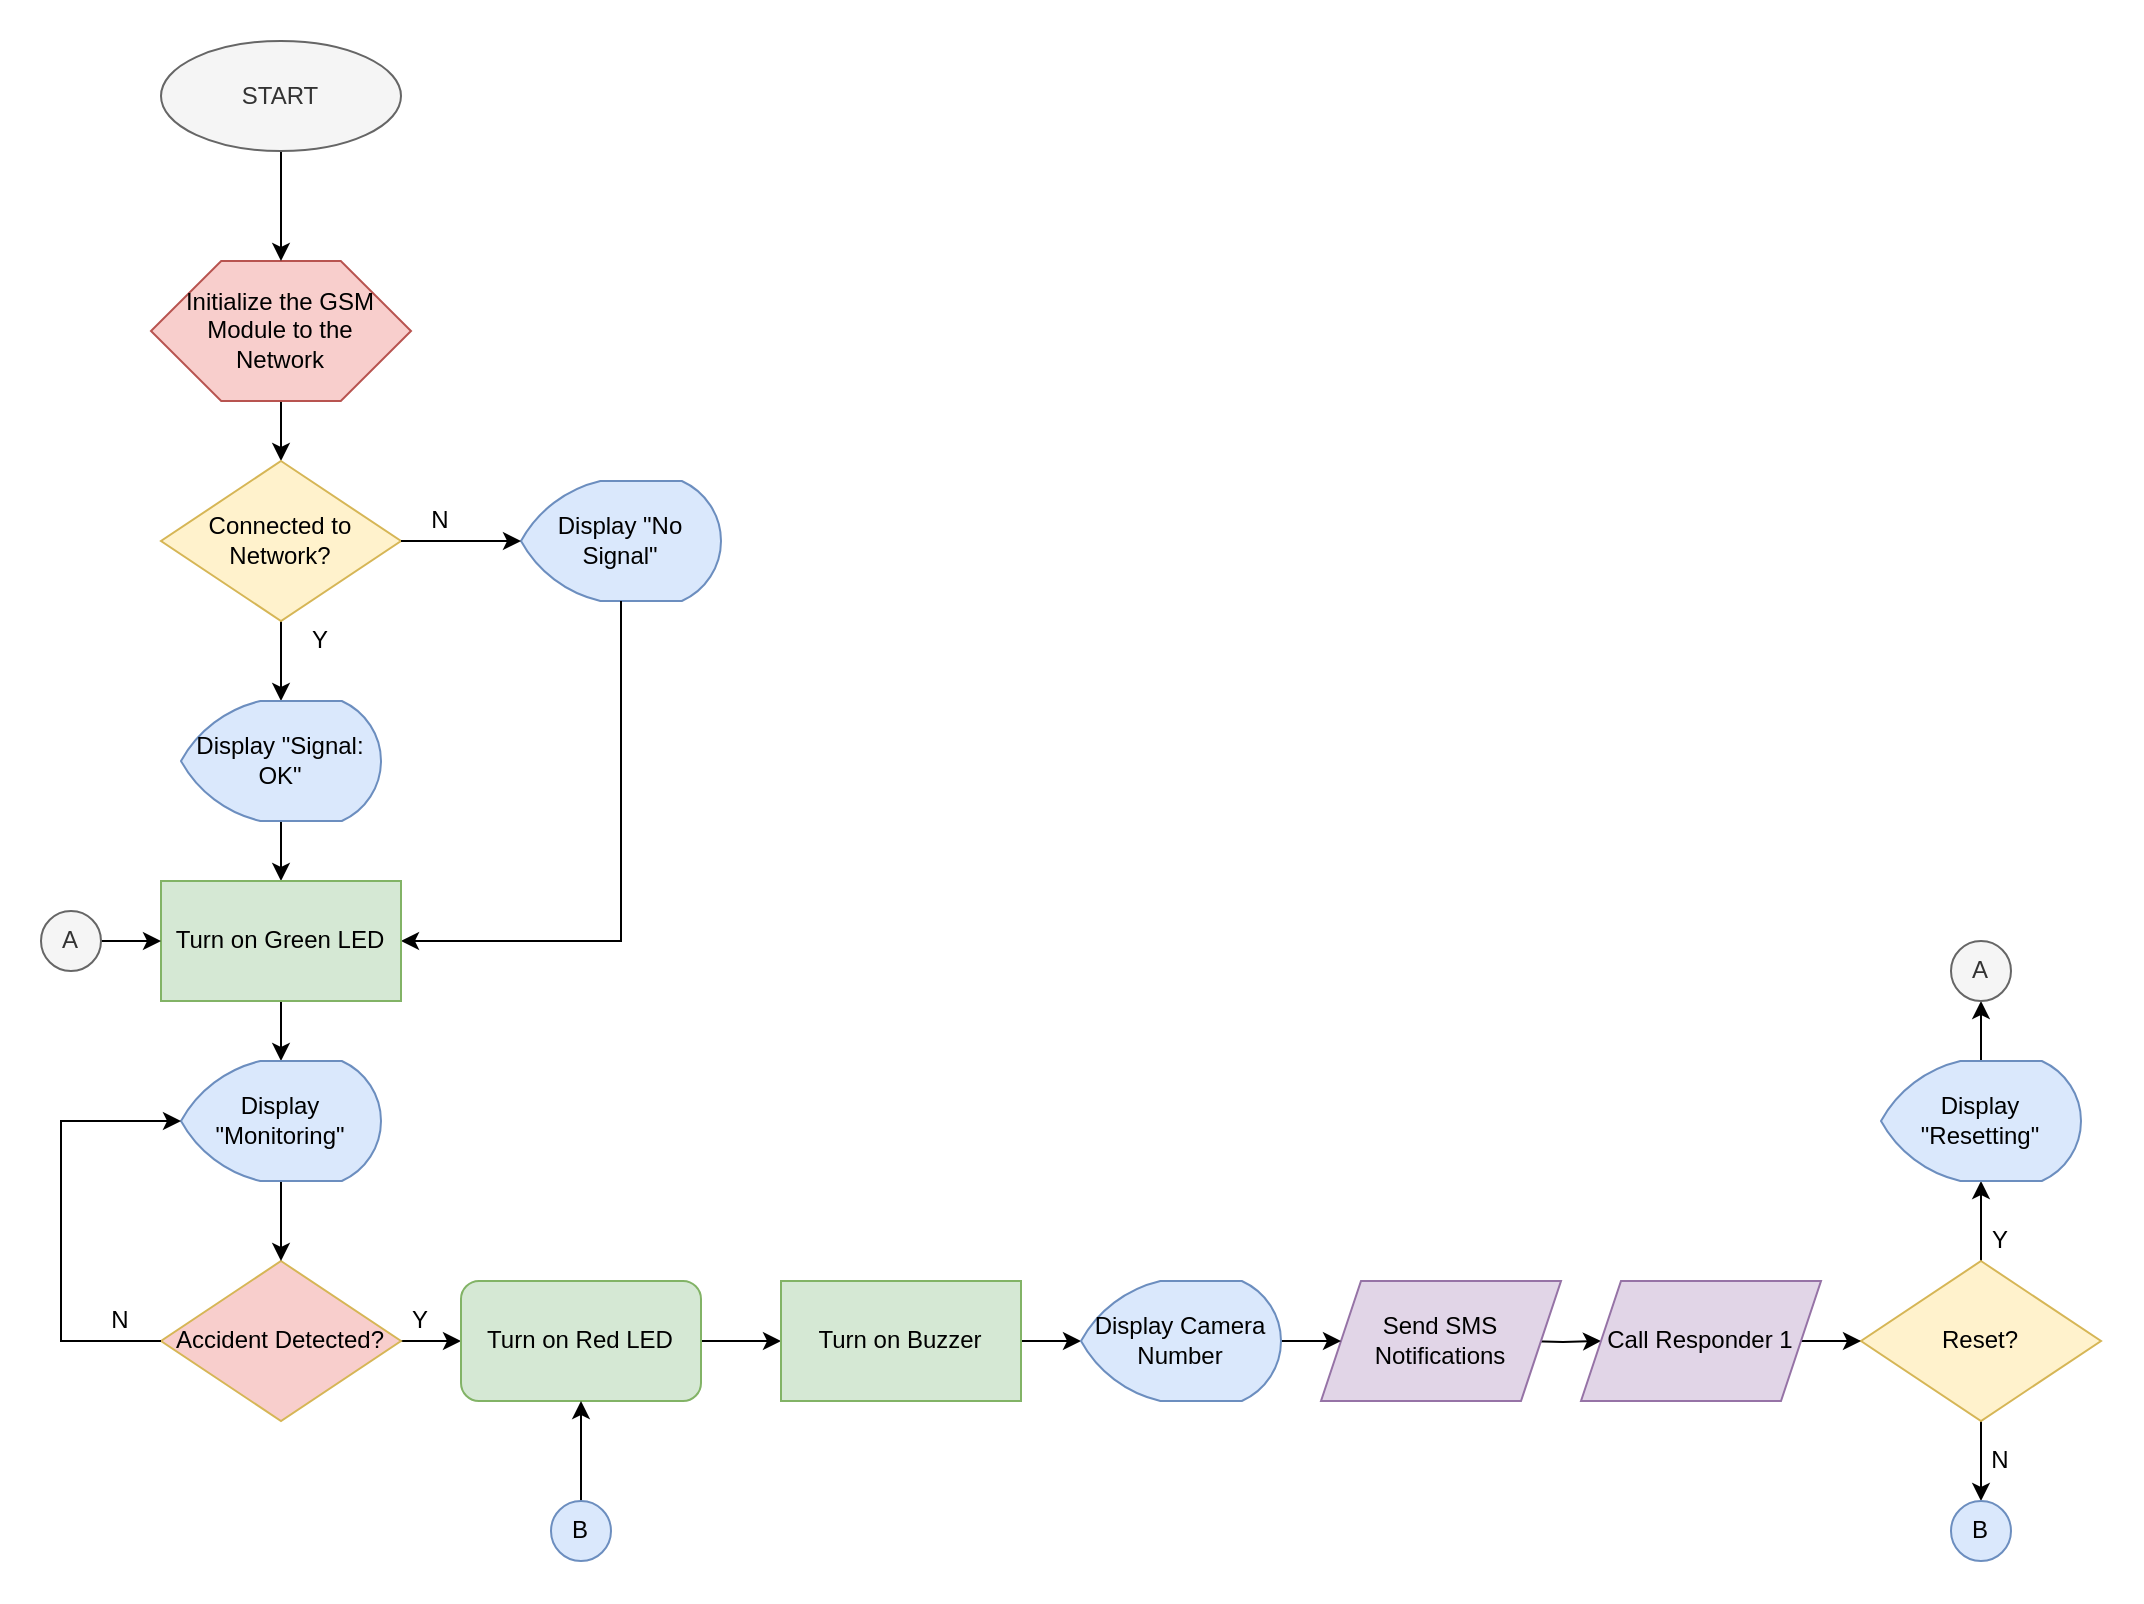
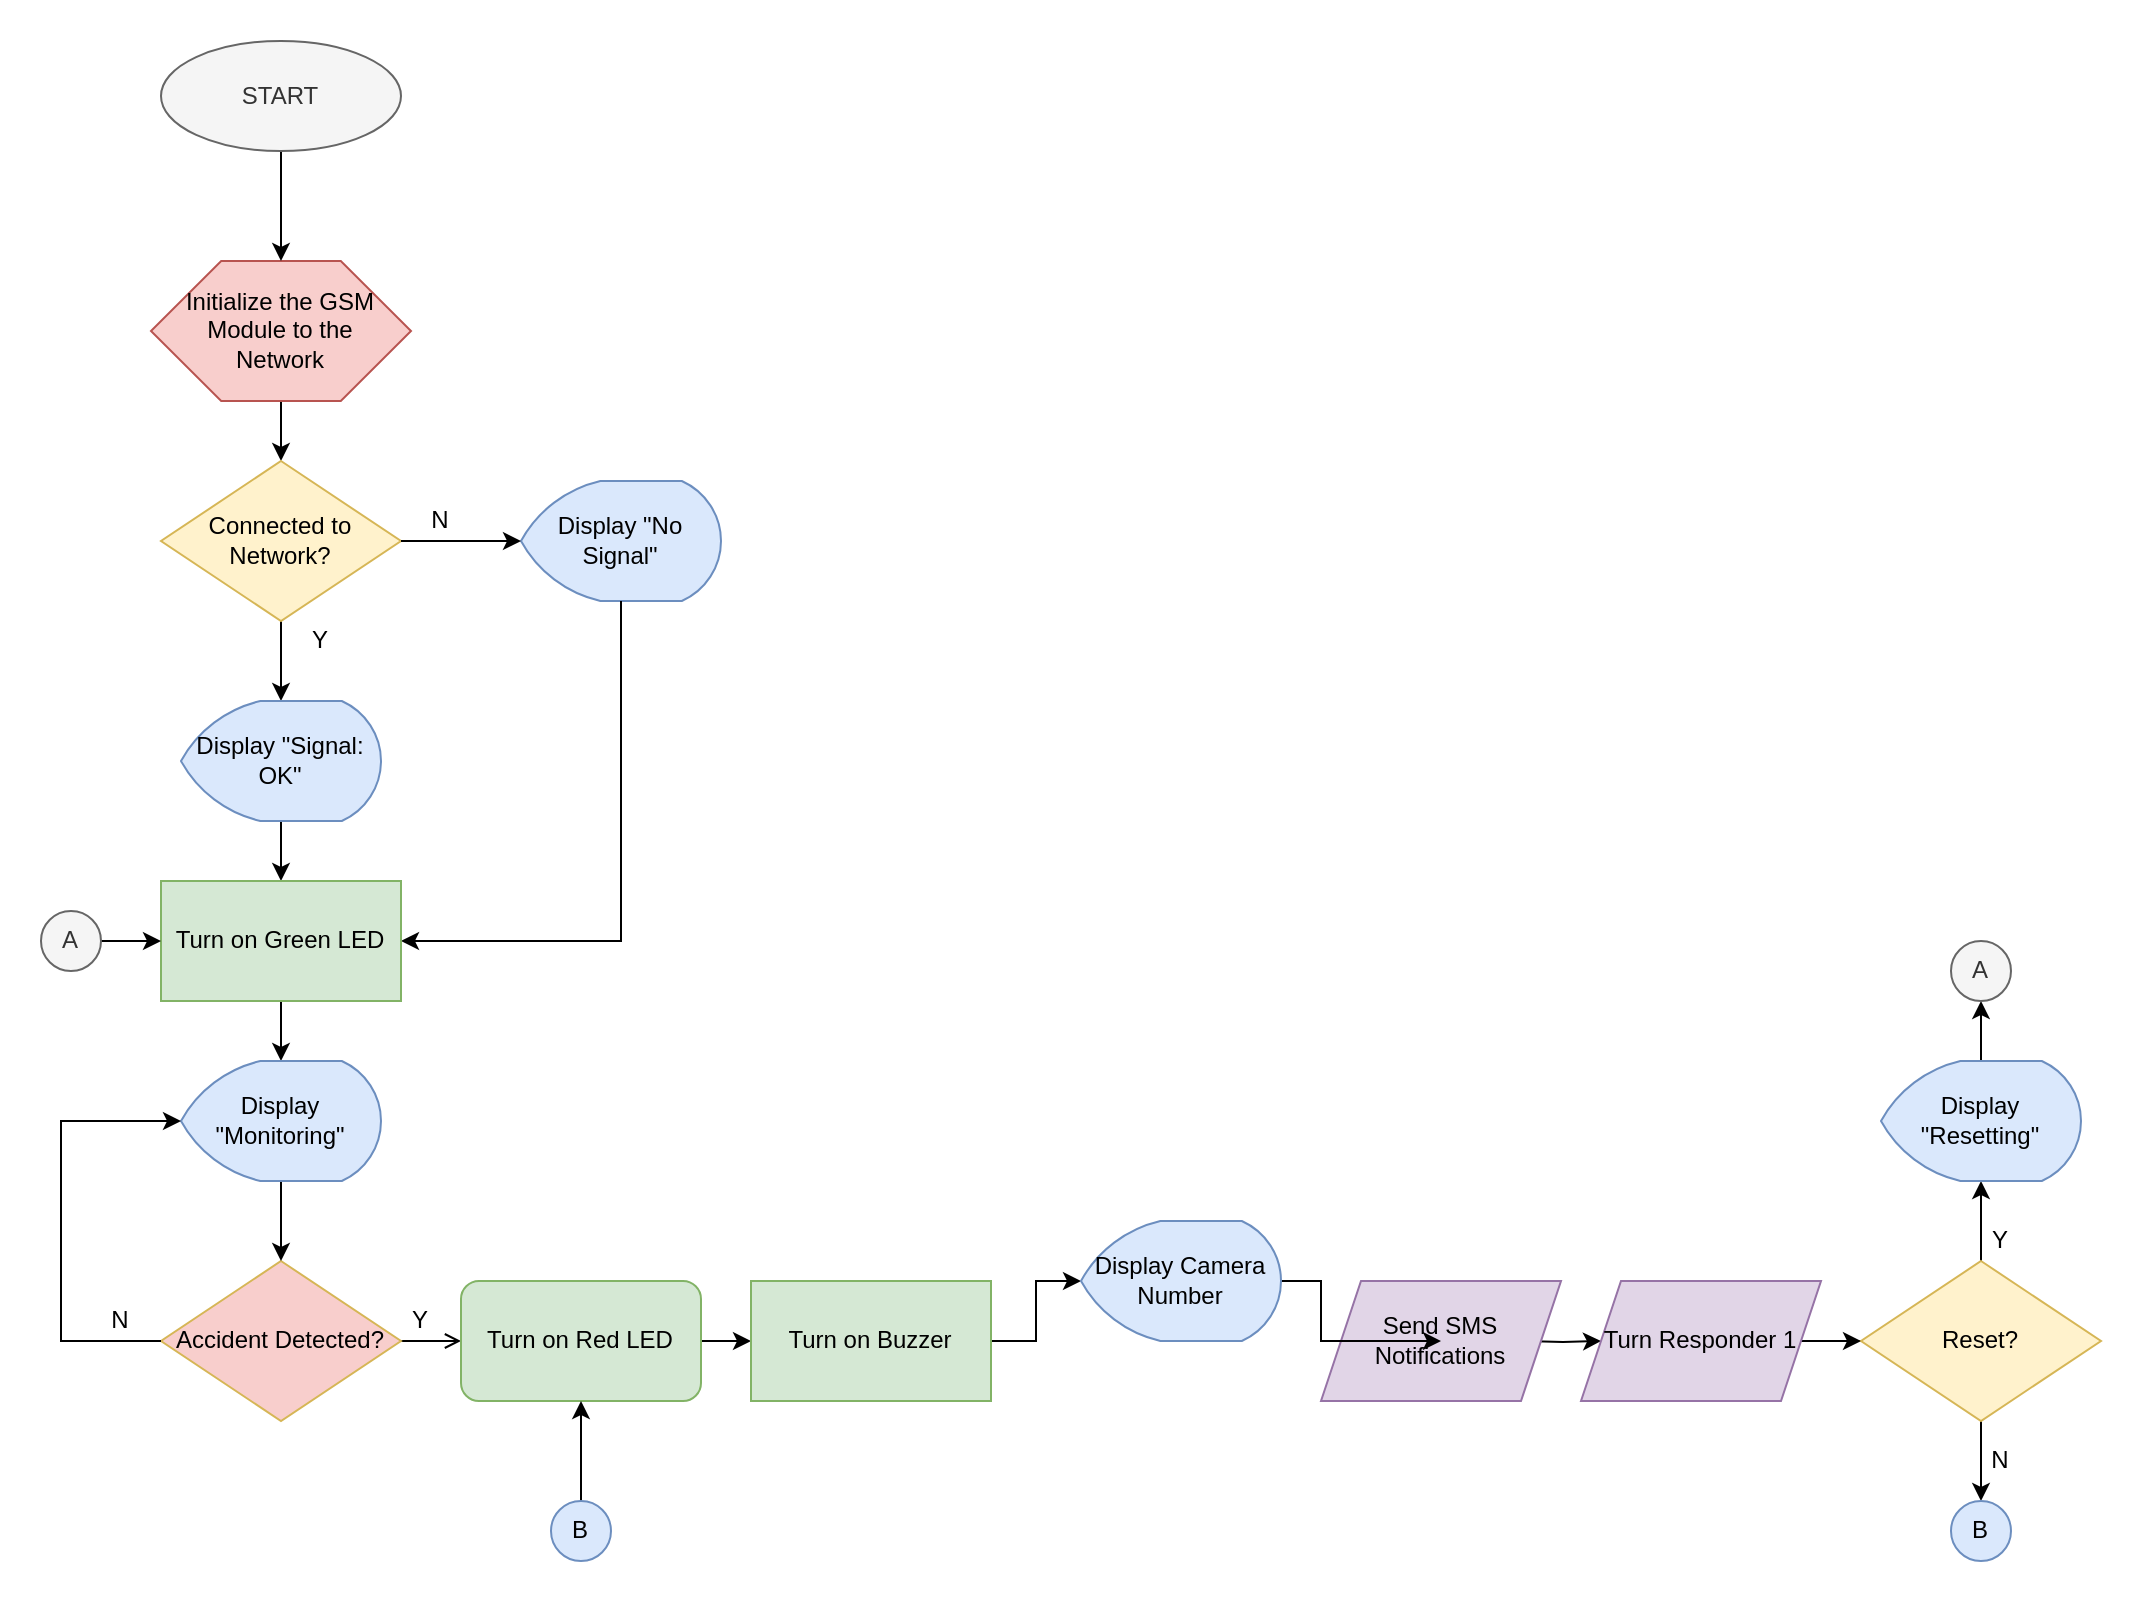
(446, 1341) -> (449, 1341)
(901, 1341) -> (871, 1341)
(1181, 1341) -> (1181, 1281)
(1701, 1341) -> (1701, 1341)
